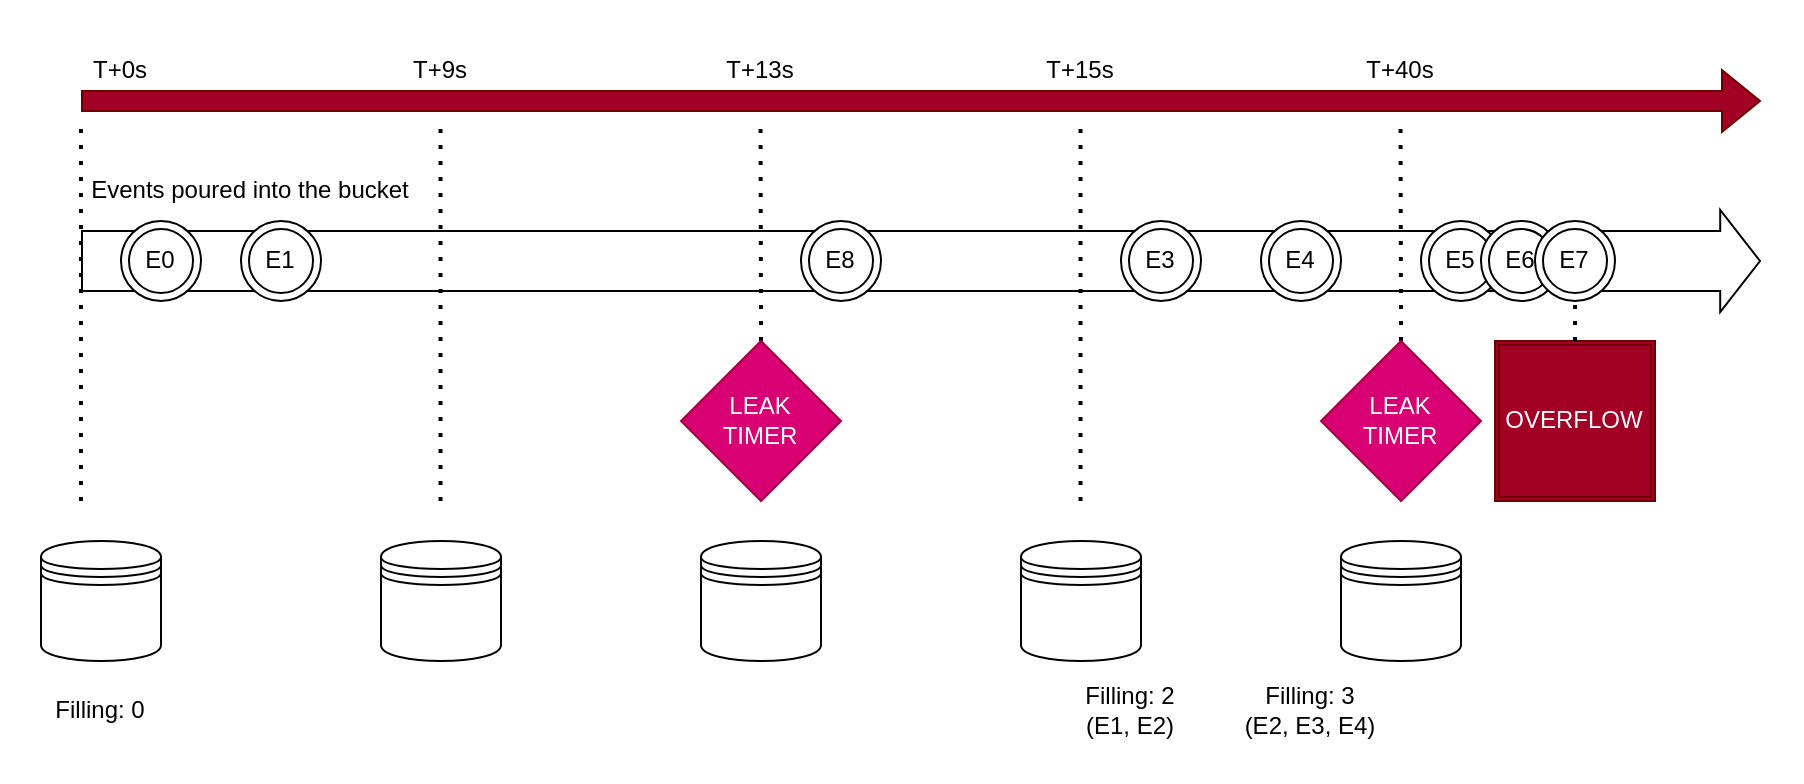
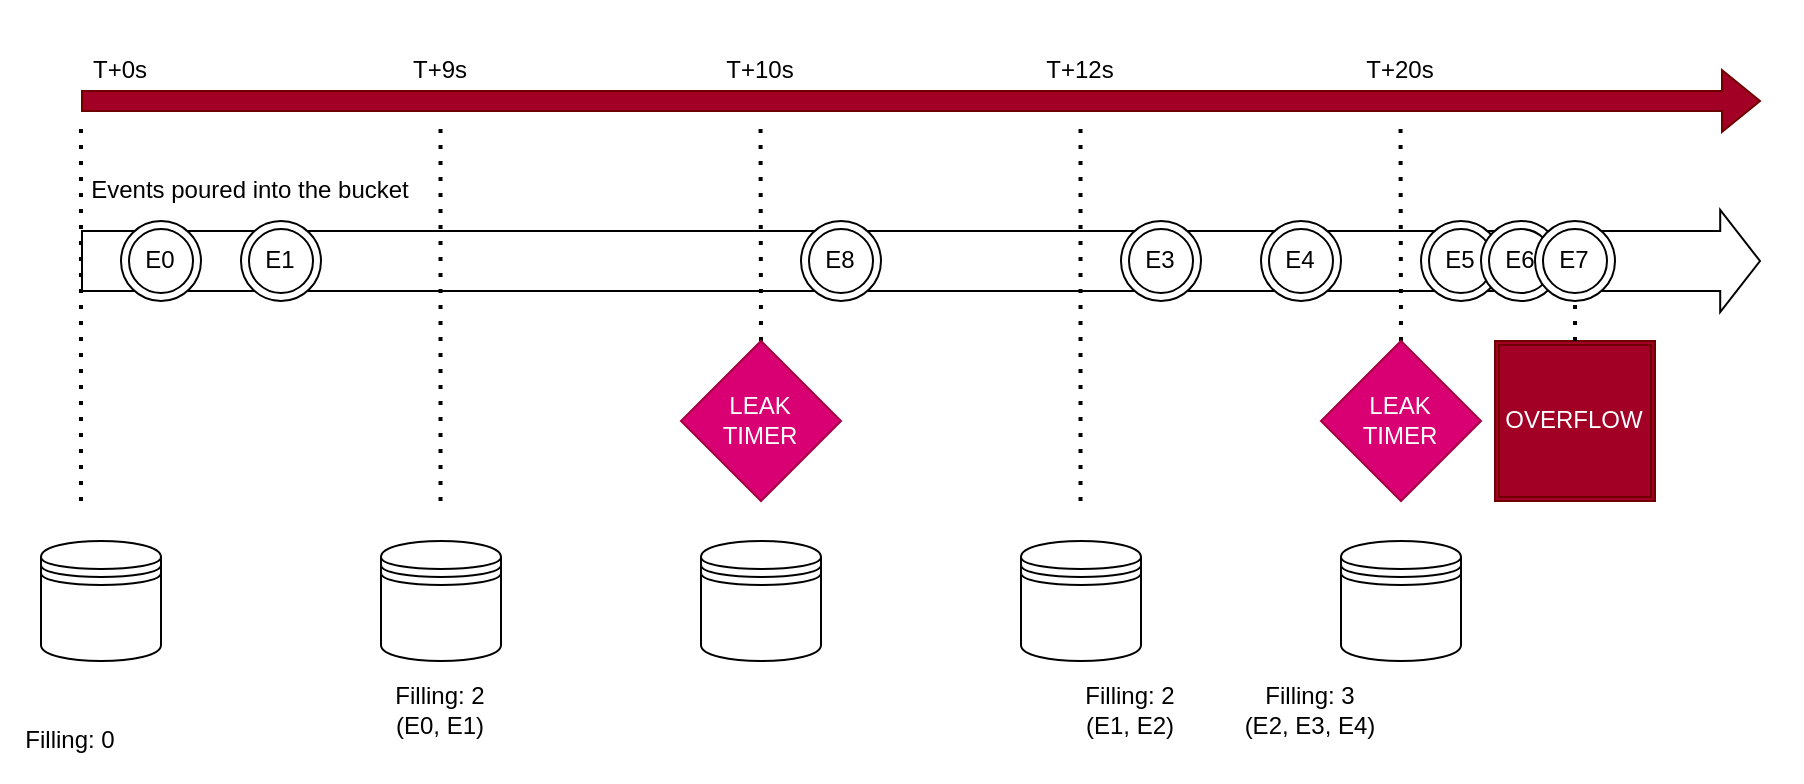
(761, 71) -> (761, 71)
(1081, 71) -> (1081, 71)
(1401, 71) -> (1401, 71)
(101, 711) -> (71, 741)
none -> (441, 711)
